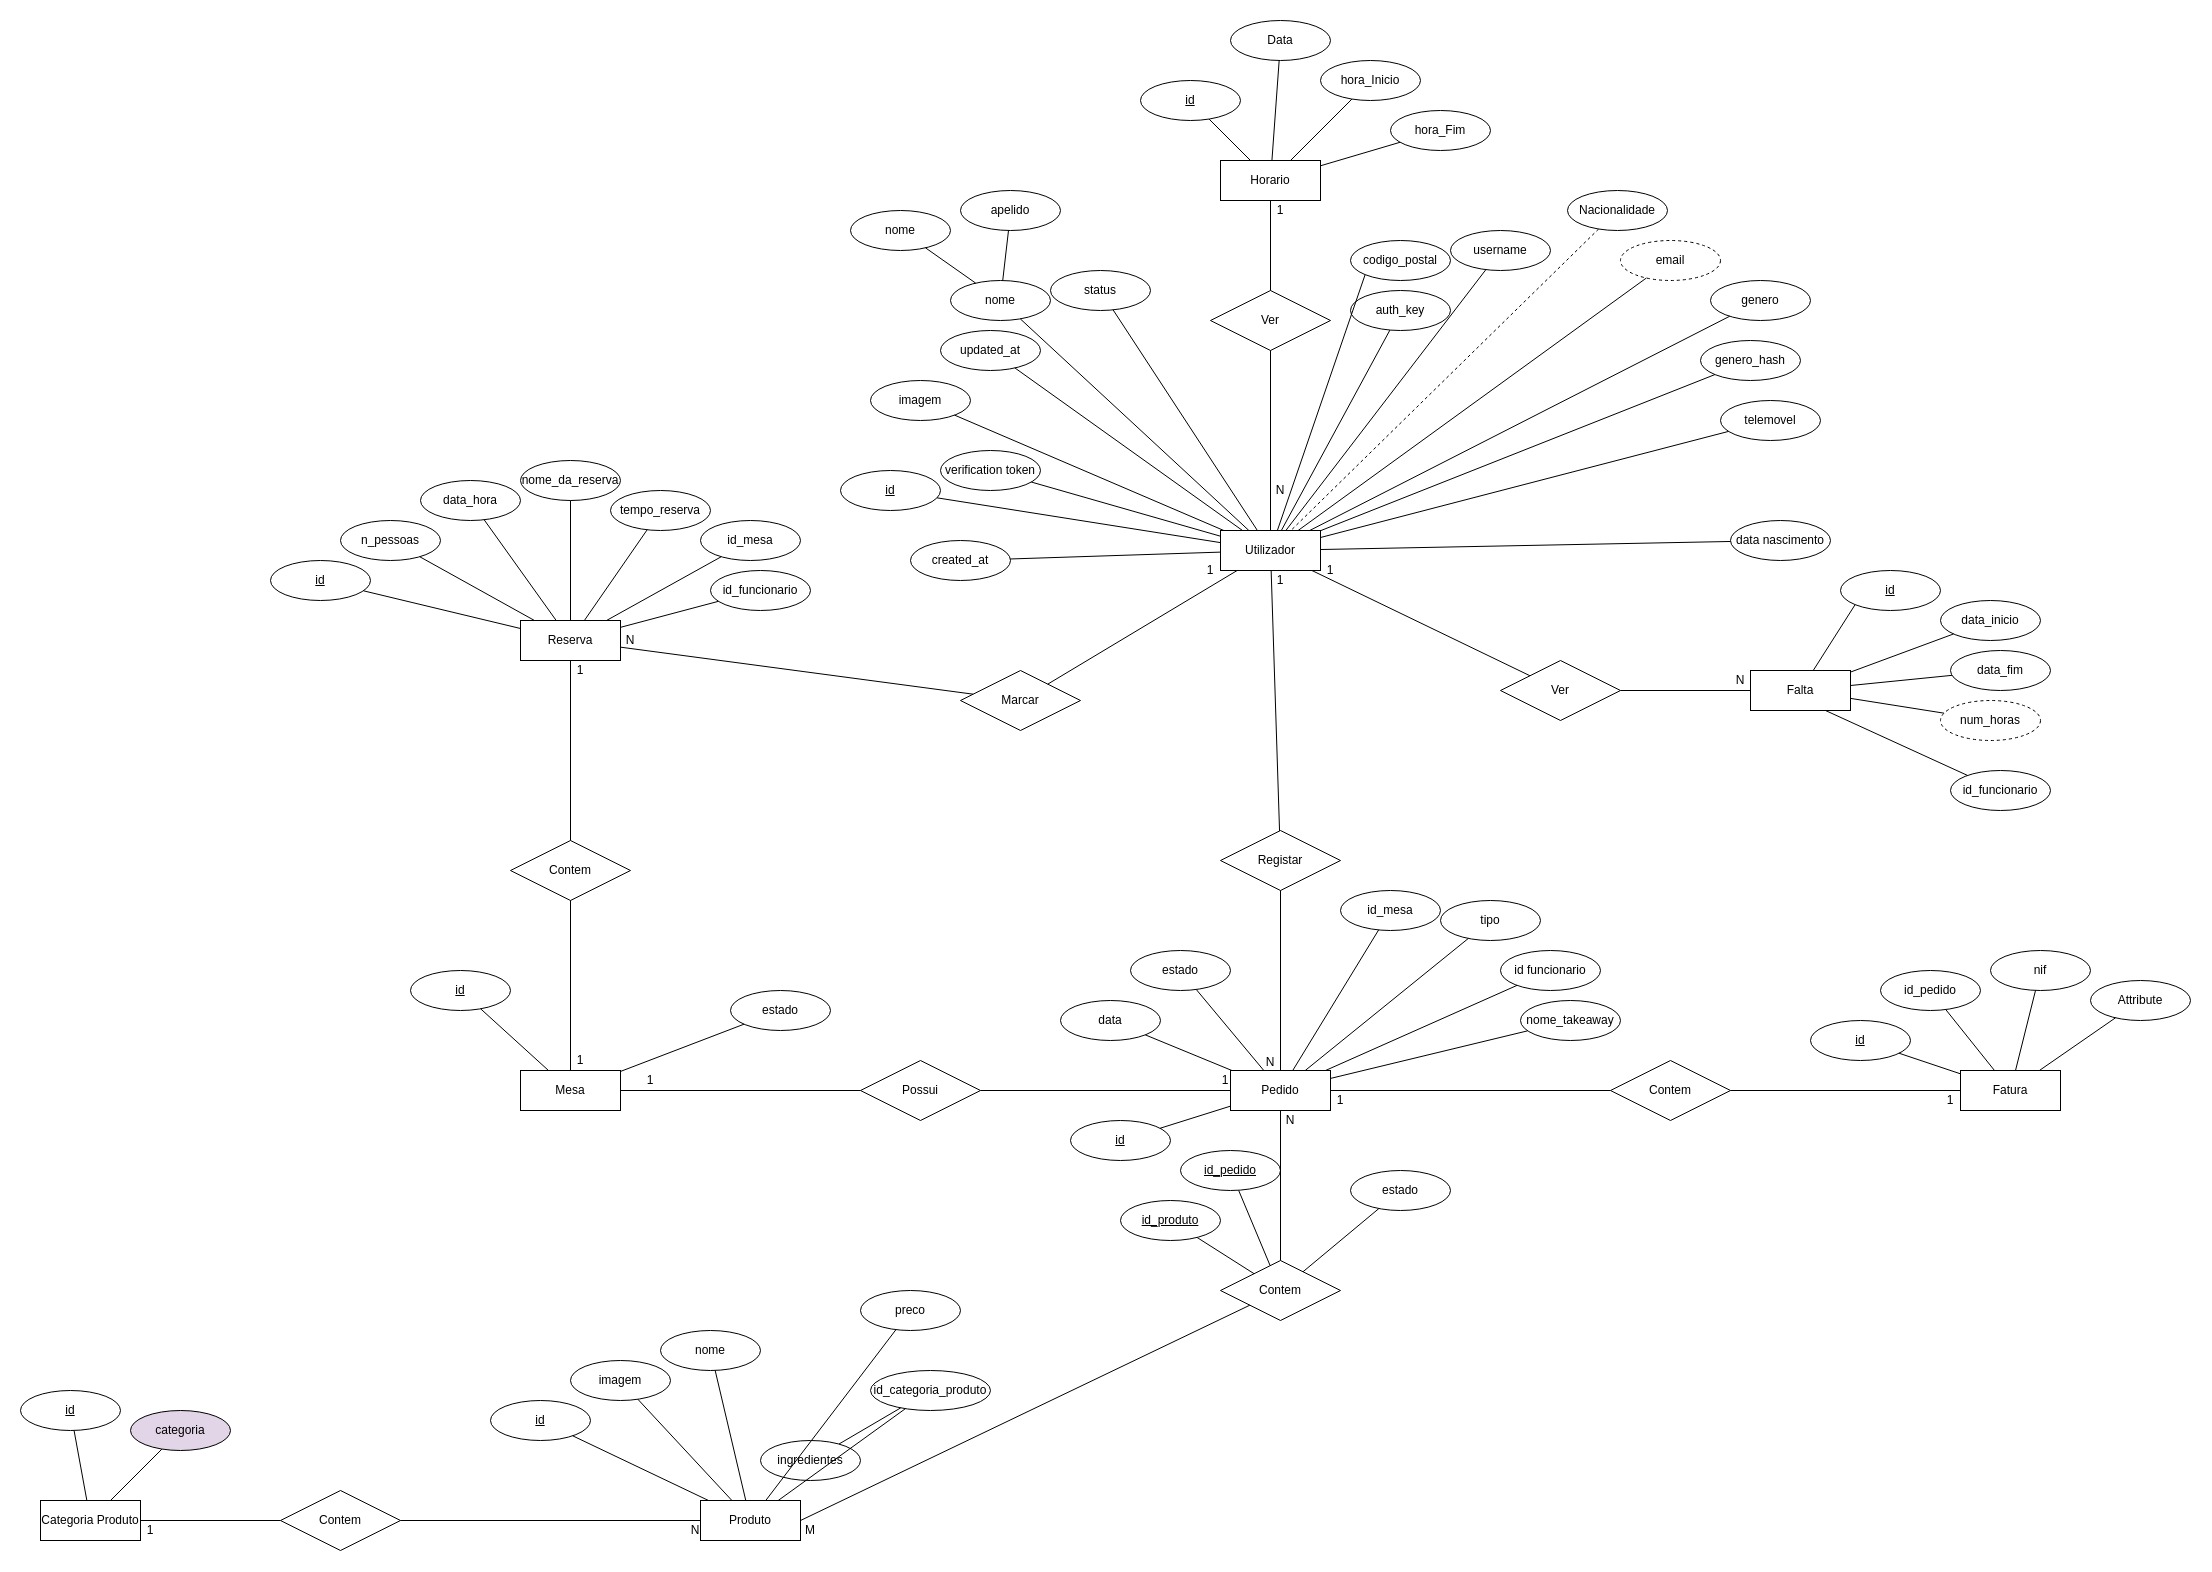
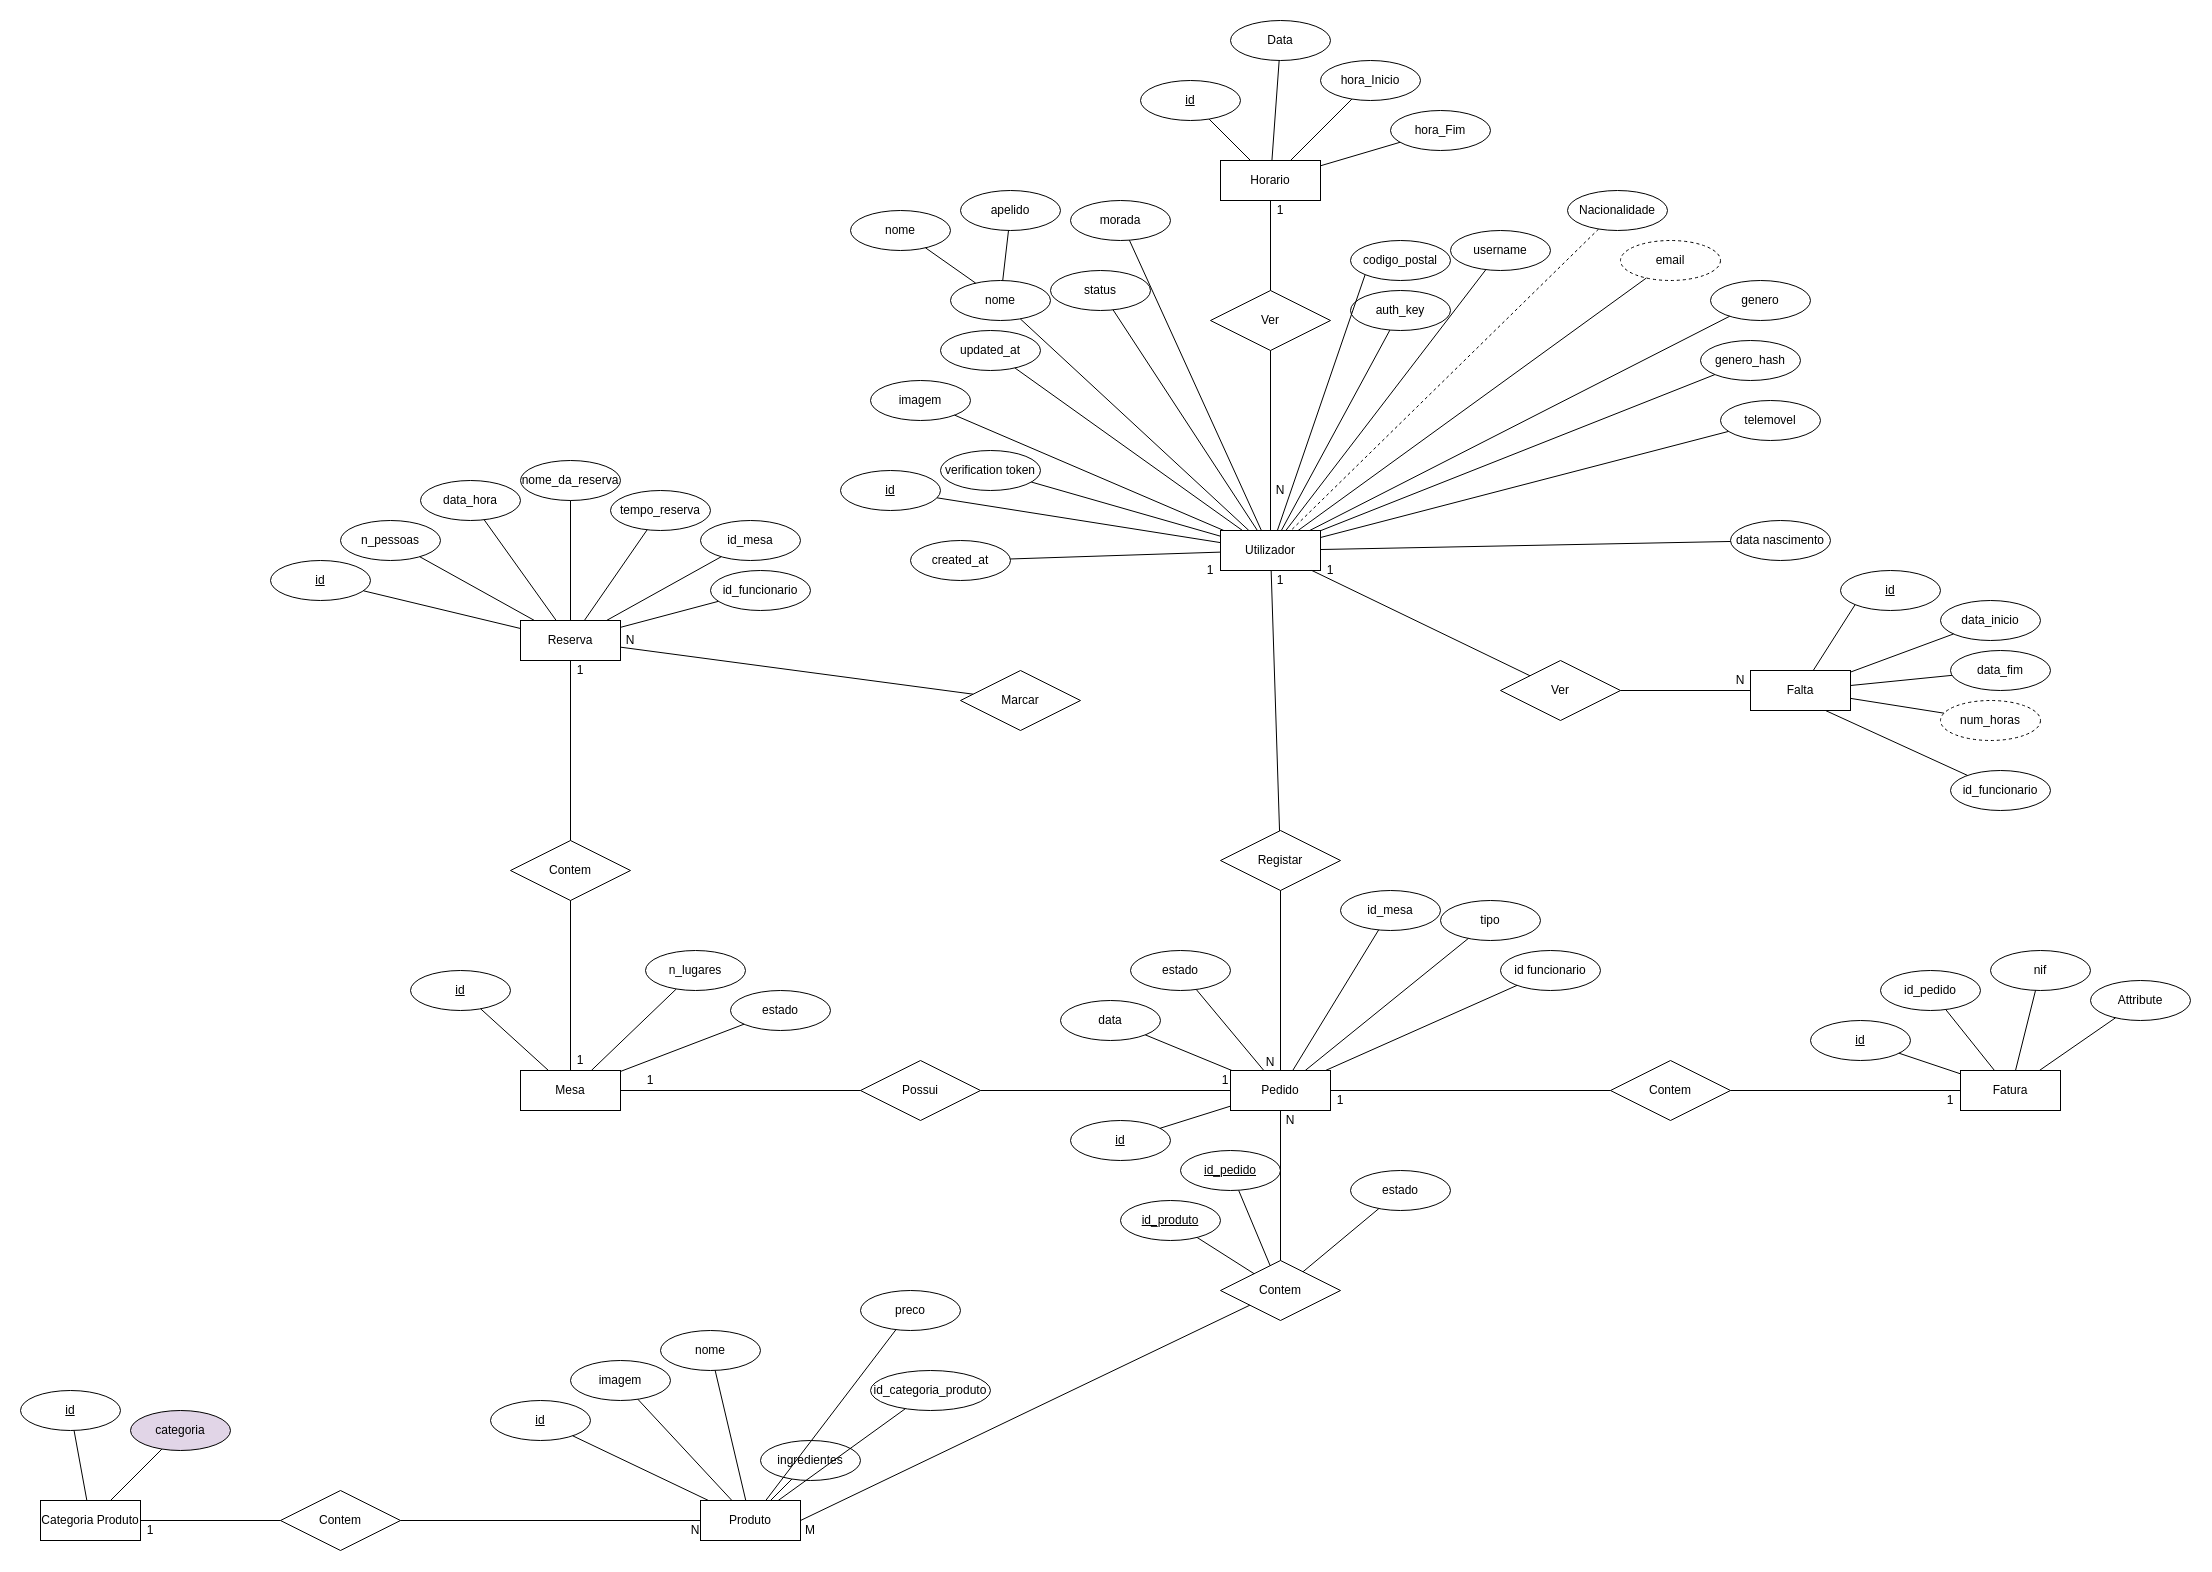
none -> (1121, 221)
none -> (1195, 385)
(1142, 627) -> none
none -> (696, 971)
(1571, 1021) -> none
none -> (634, 1029)
(1429, 1055) -> none
(869, 1426) -> (781, 1490)
